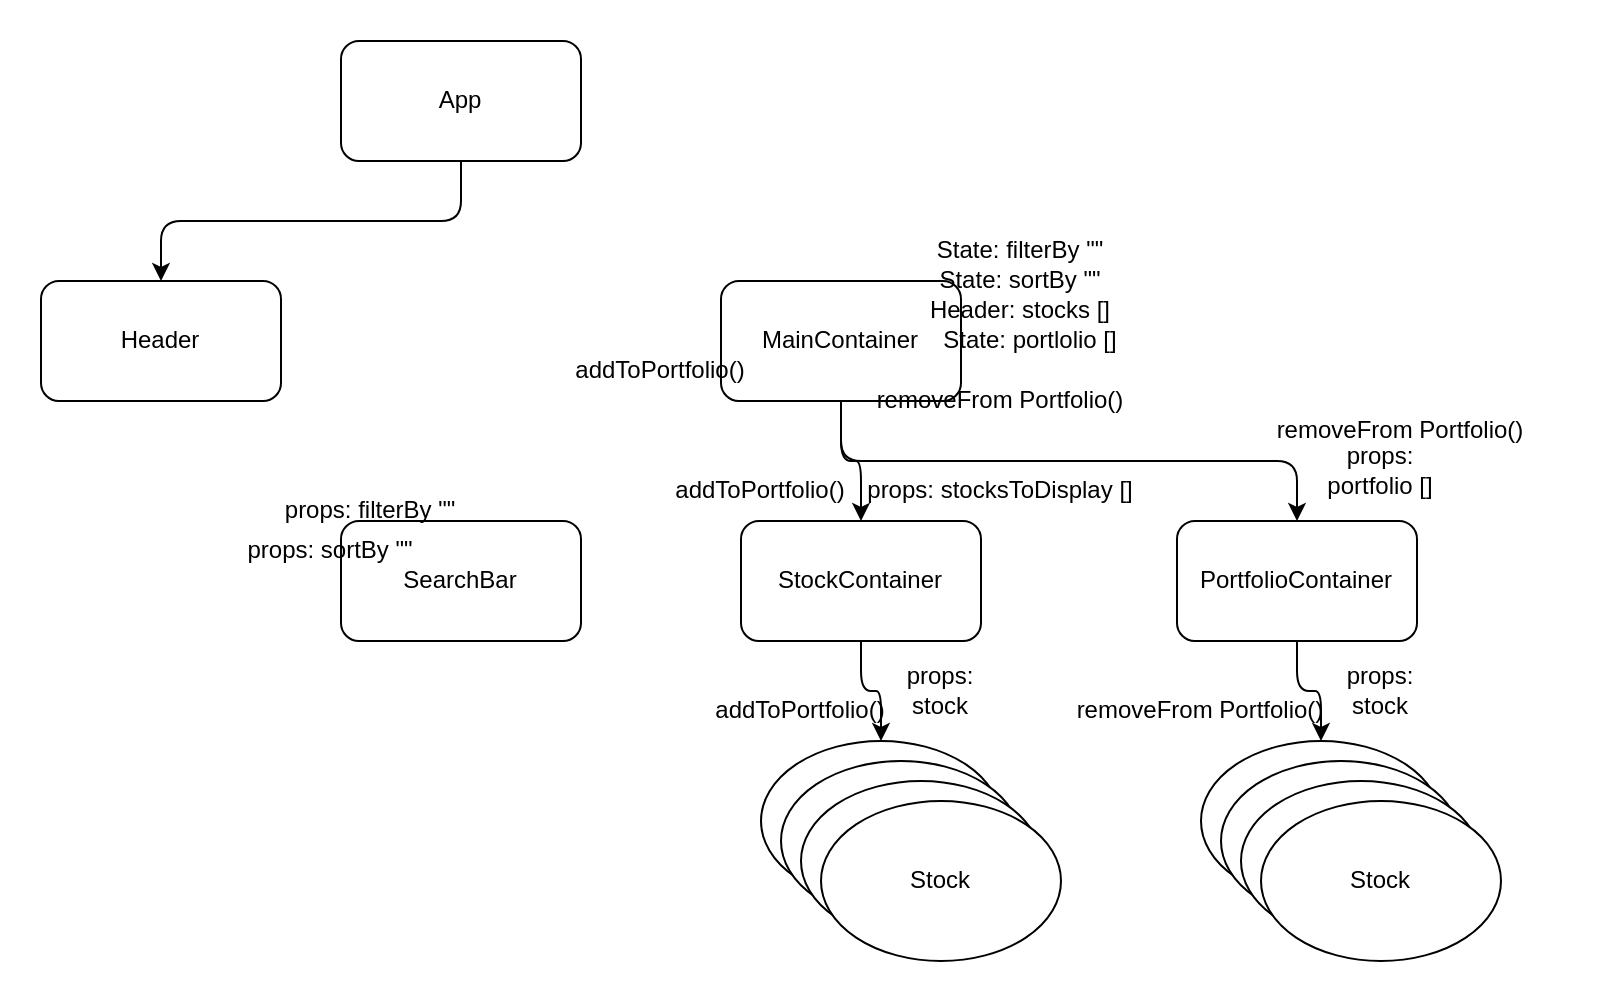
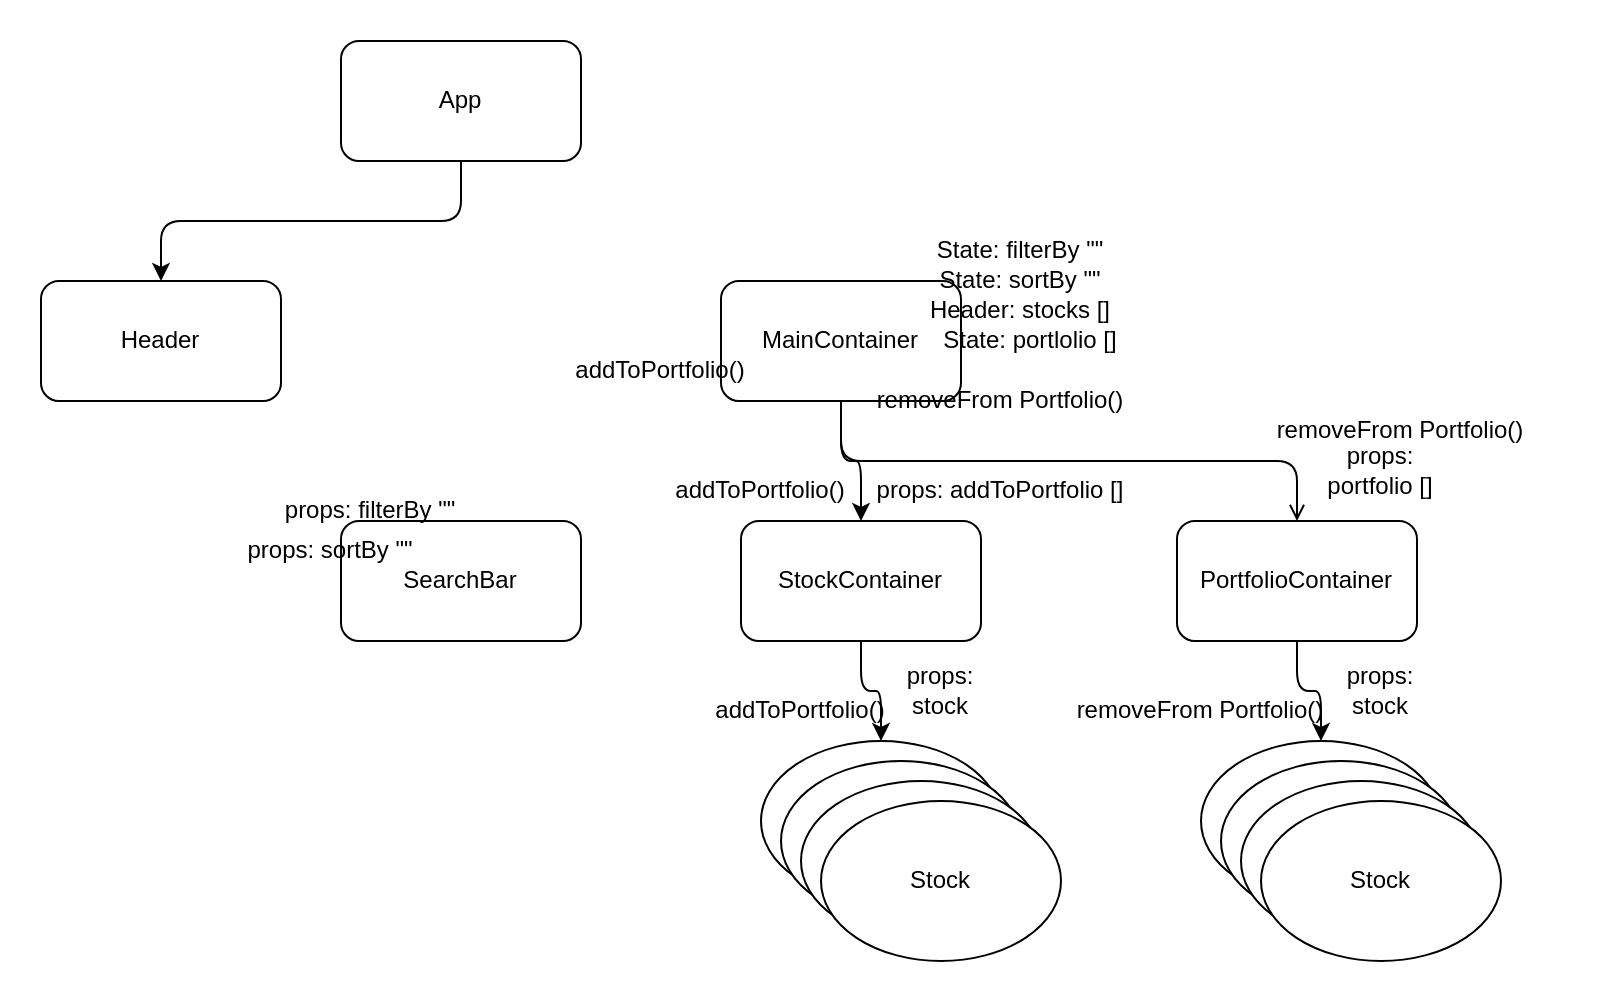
(1001, 491) -> (1001, 491)
(1297, 506) -> (1297, 509)
